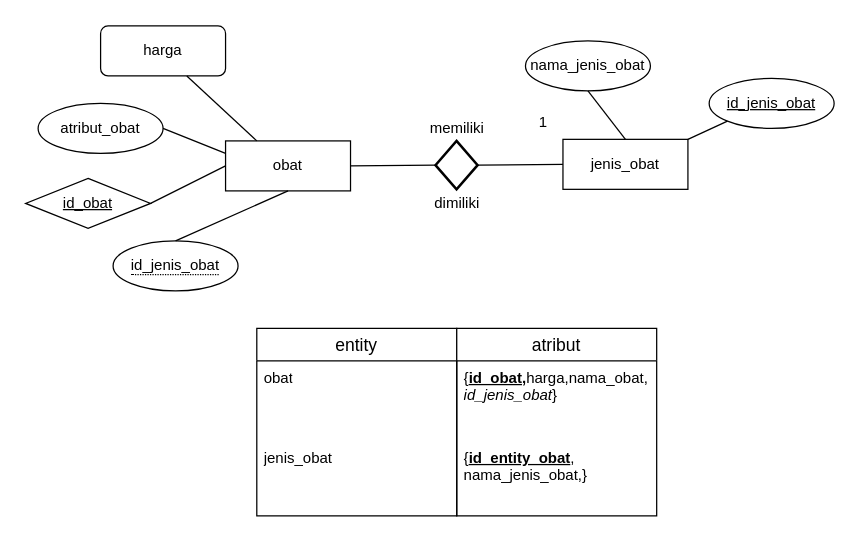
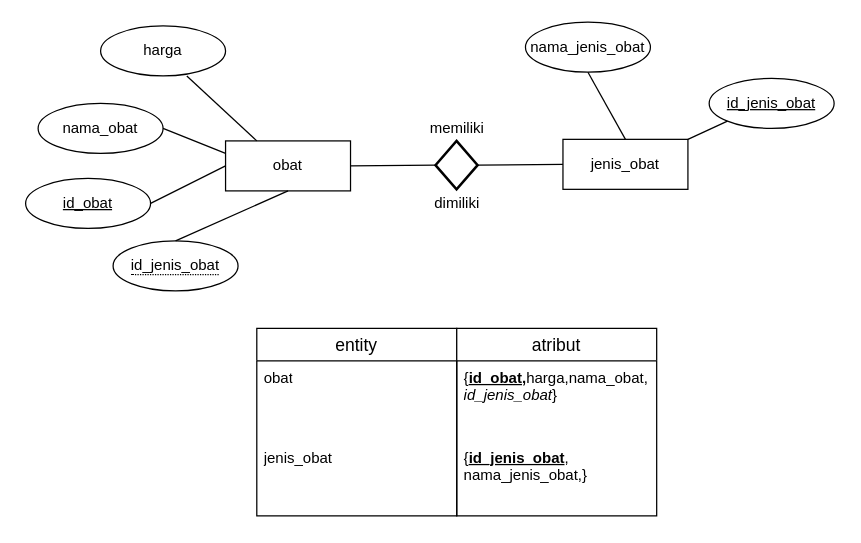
(163, 51) -> (163, 51)
(588, 66) -> (588, 47)
(543, 122) -> none
(101, 128) -> (101, 128)
(88, 203) -> (88, 203)
(532, 467) -> (532, 467)
